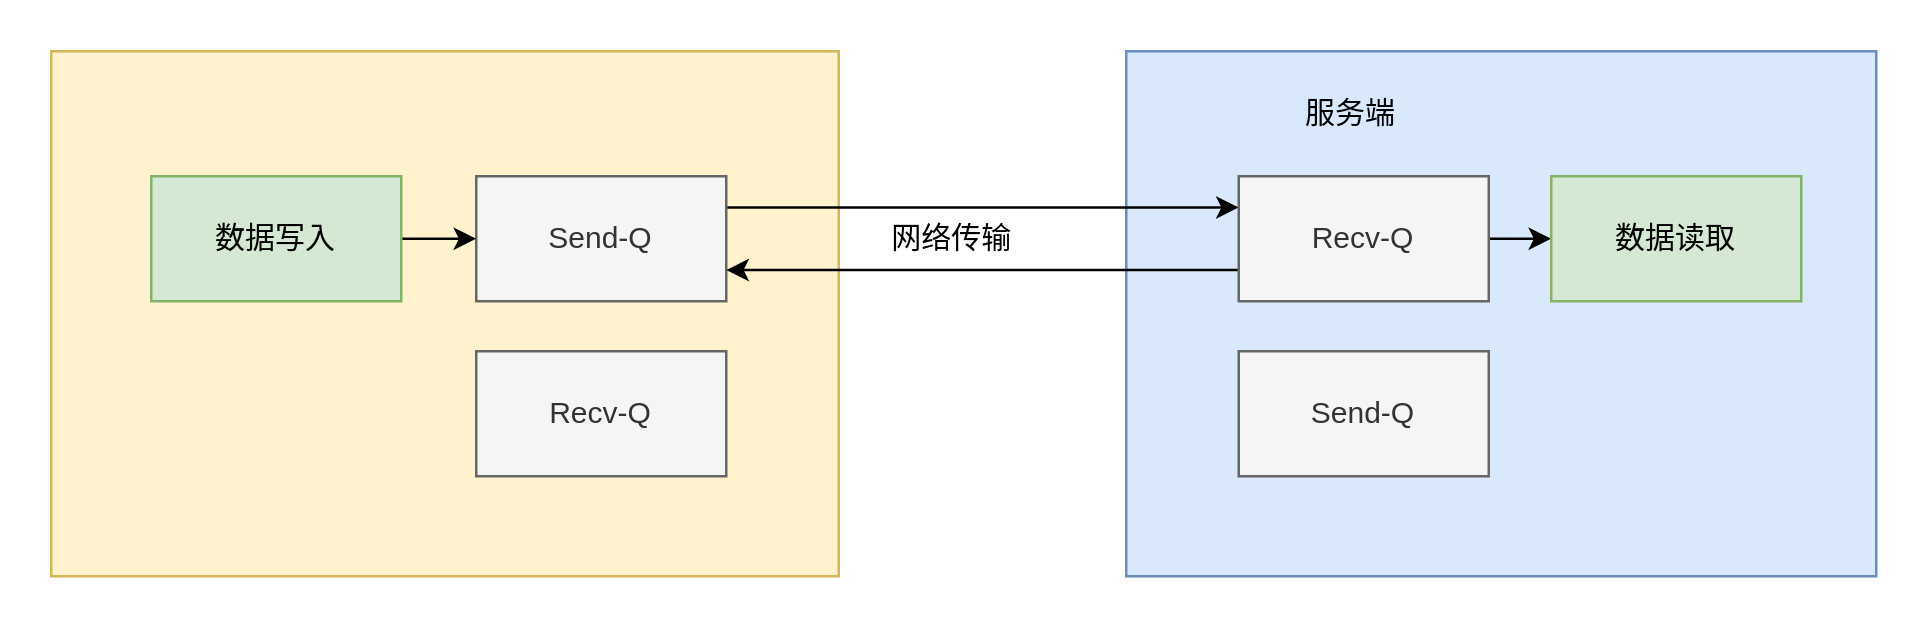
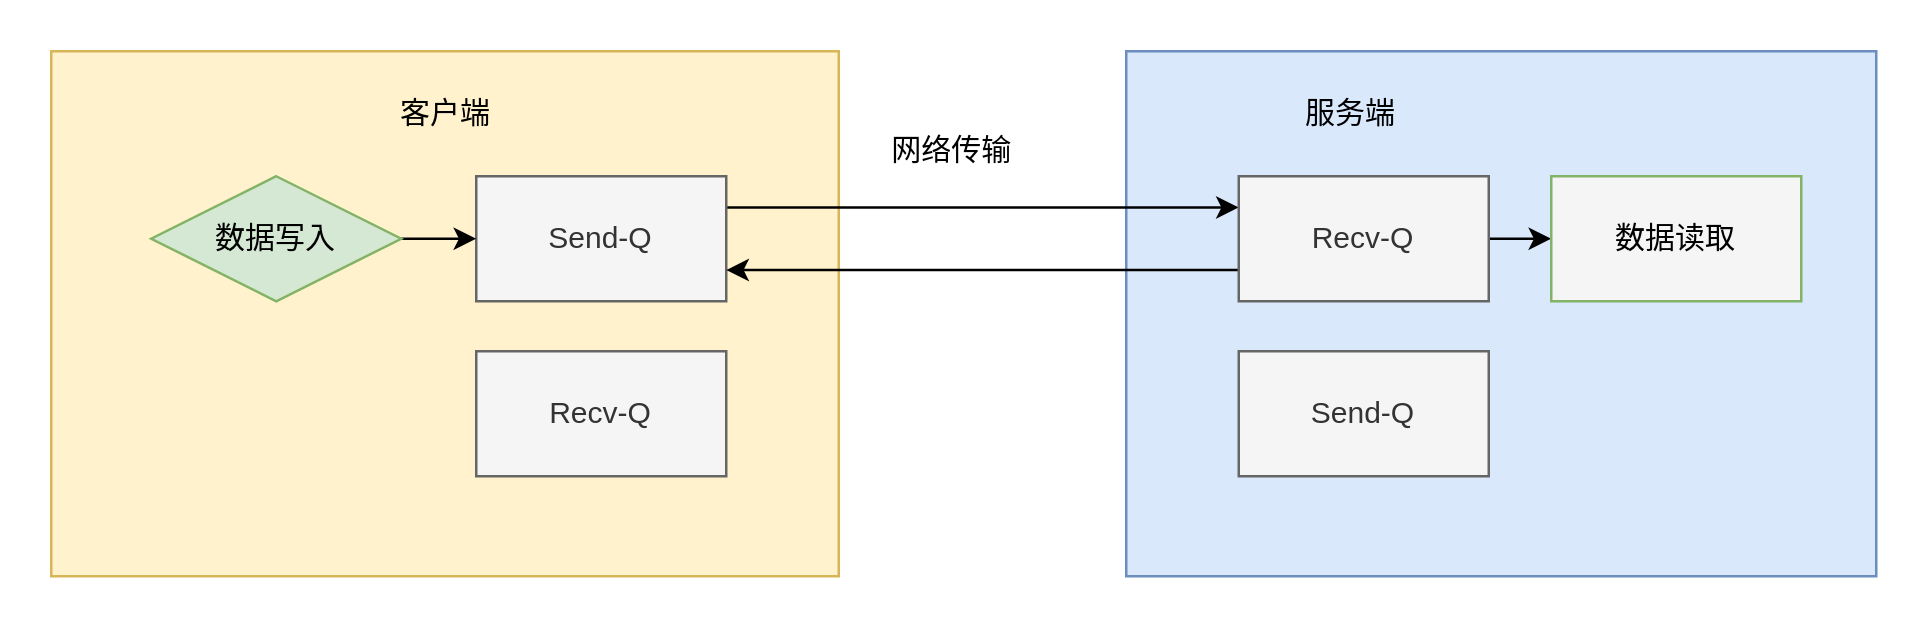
none -> (445, 114)
(276, 239) -> (276, 239)
(951, 239) -> (951, 151)
(1676, 239) -> (1676, 239)
